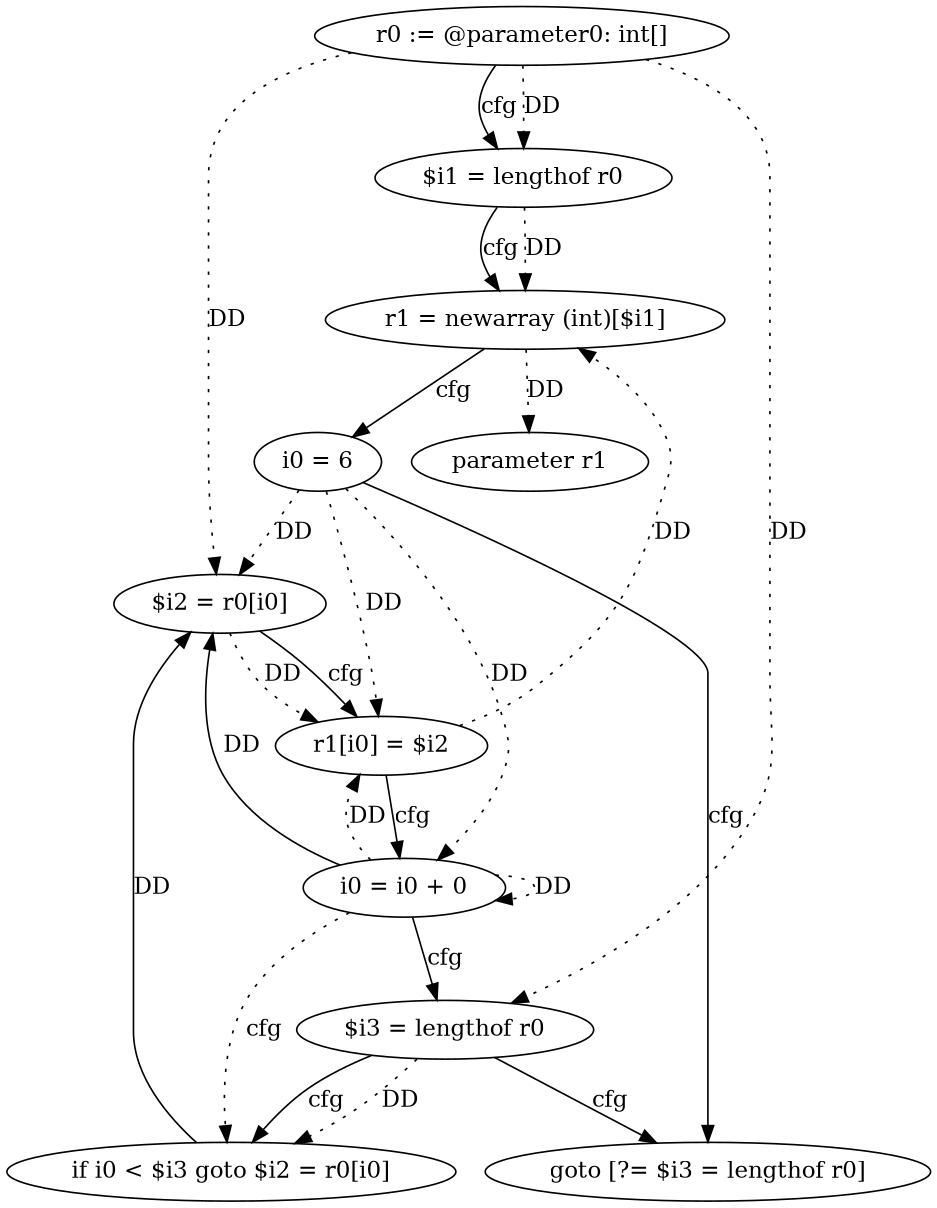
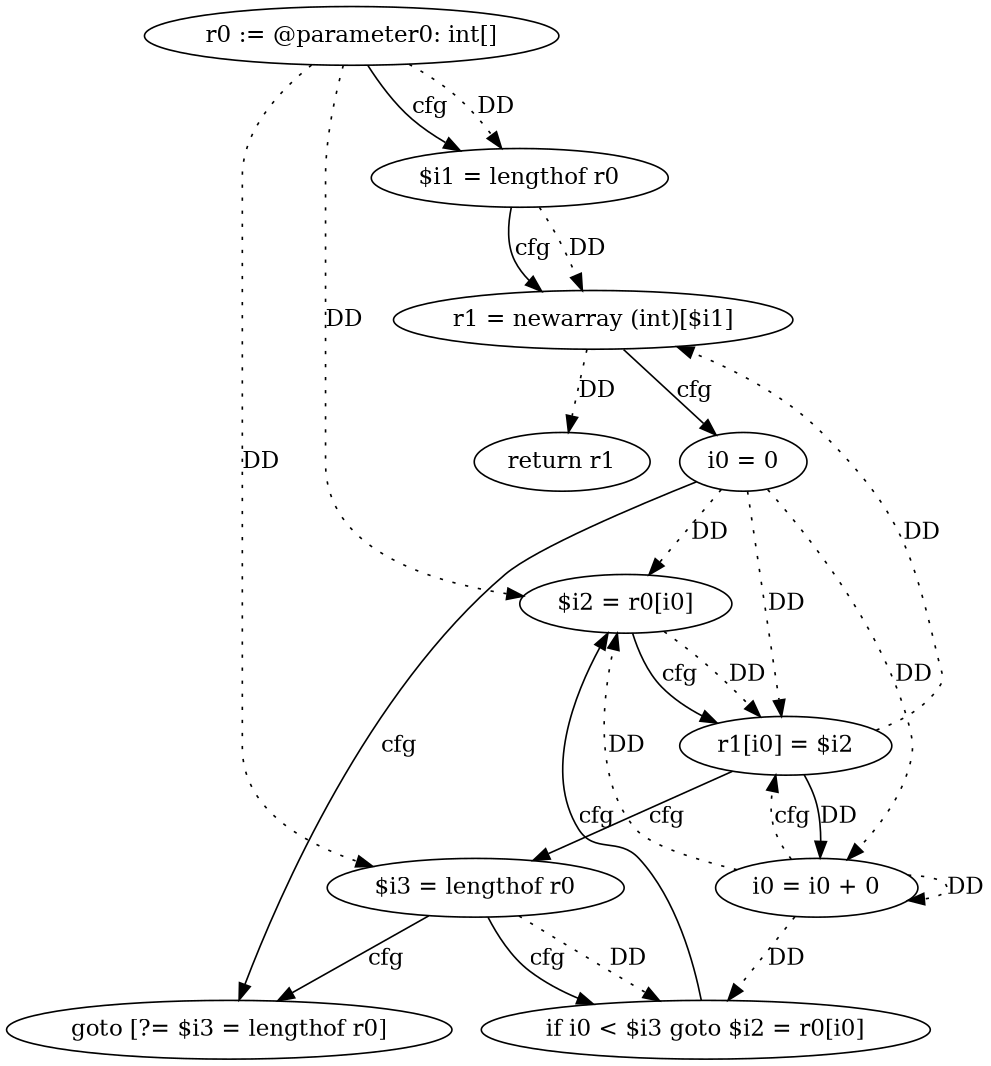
(318, 462) -> (743, 462)
(530, 462) -> (562, 462)
(229, 784) -> (616, 796)
(368, 817) -> (792, 817)
(413, 817) -> (839, 817)
(152, 888) -> (596, 817)
(422, 951) -> (640, 812)
(264, 1030) -> (787, 959)
